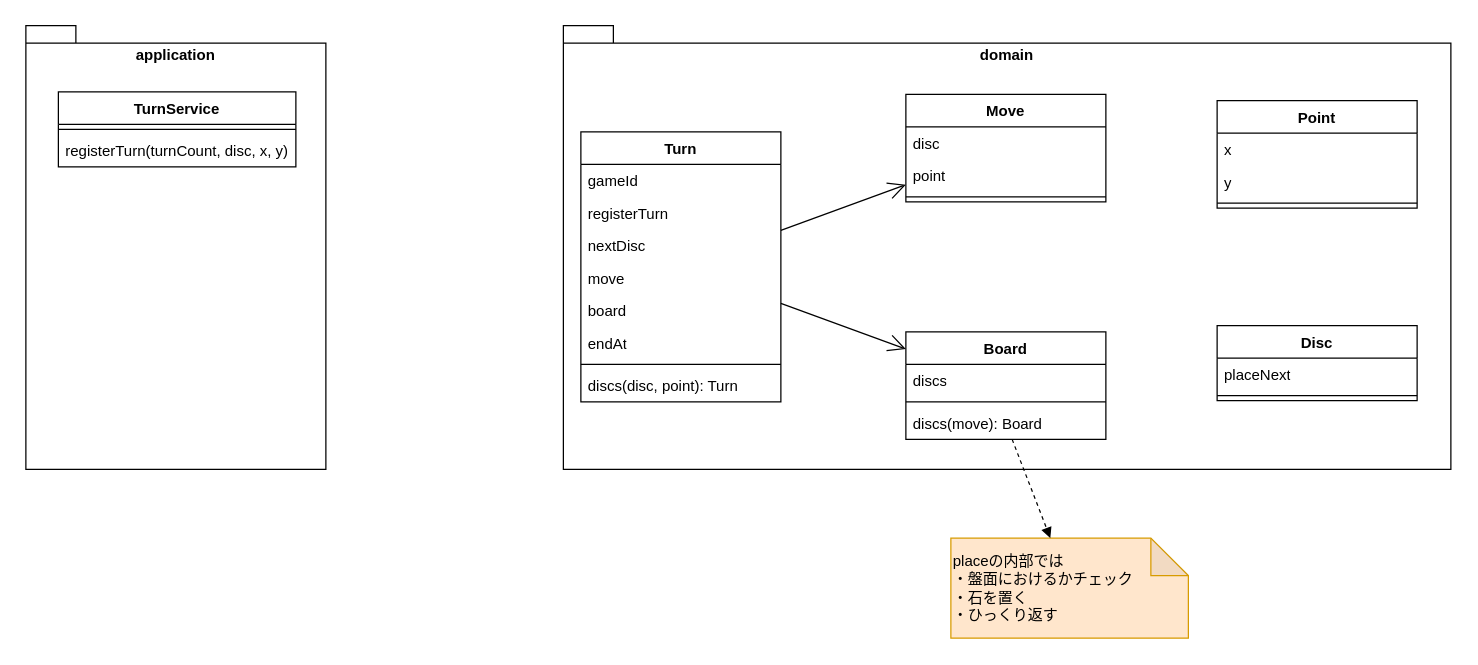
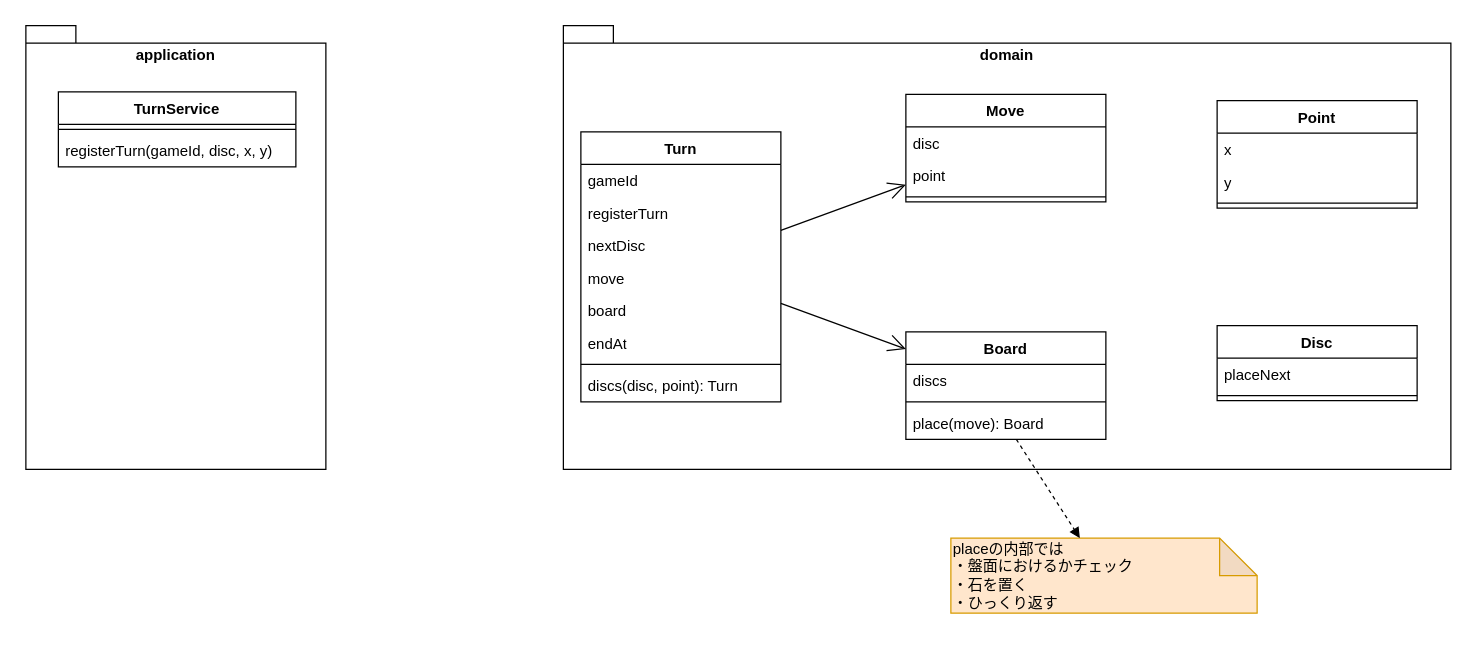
(178, 161) -> (178, 161)
(983, 425) -> (983, 425)
(1069, 588) -> (1104, 576)
